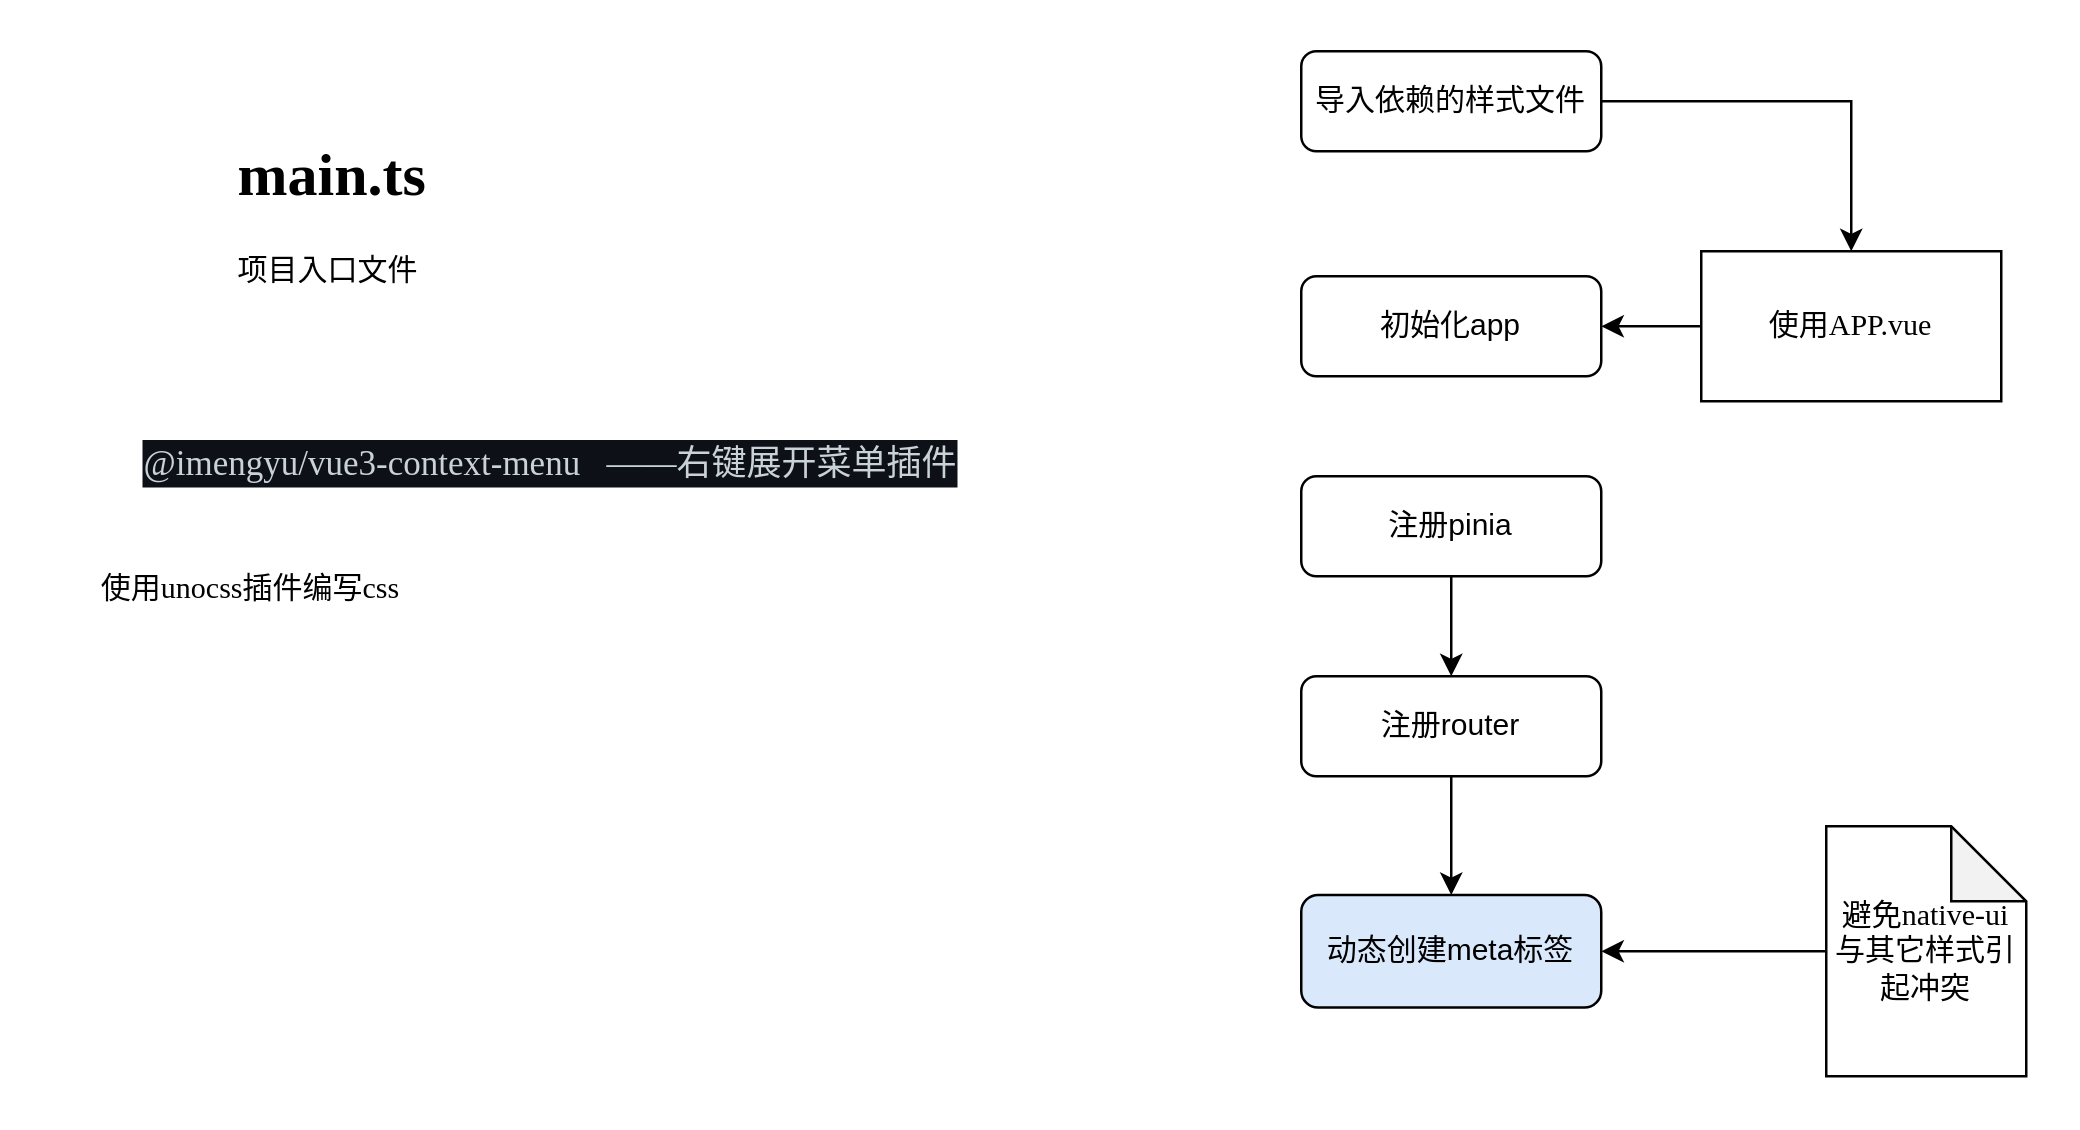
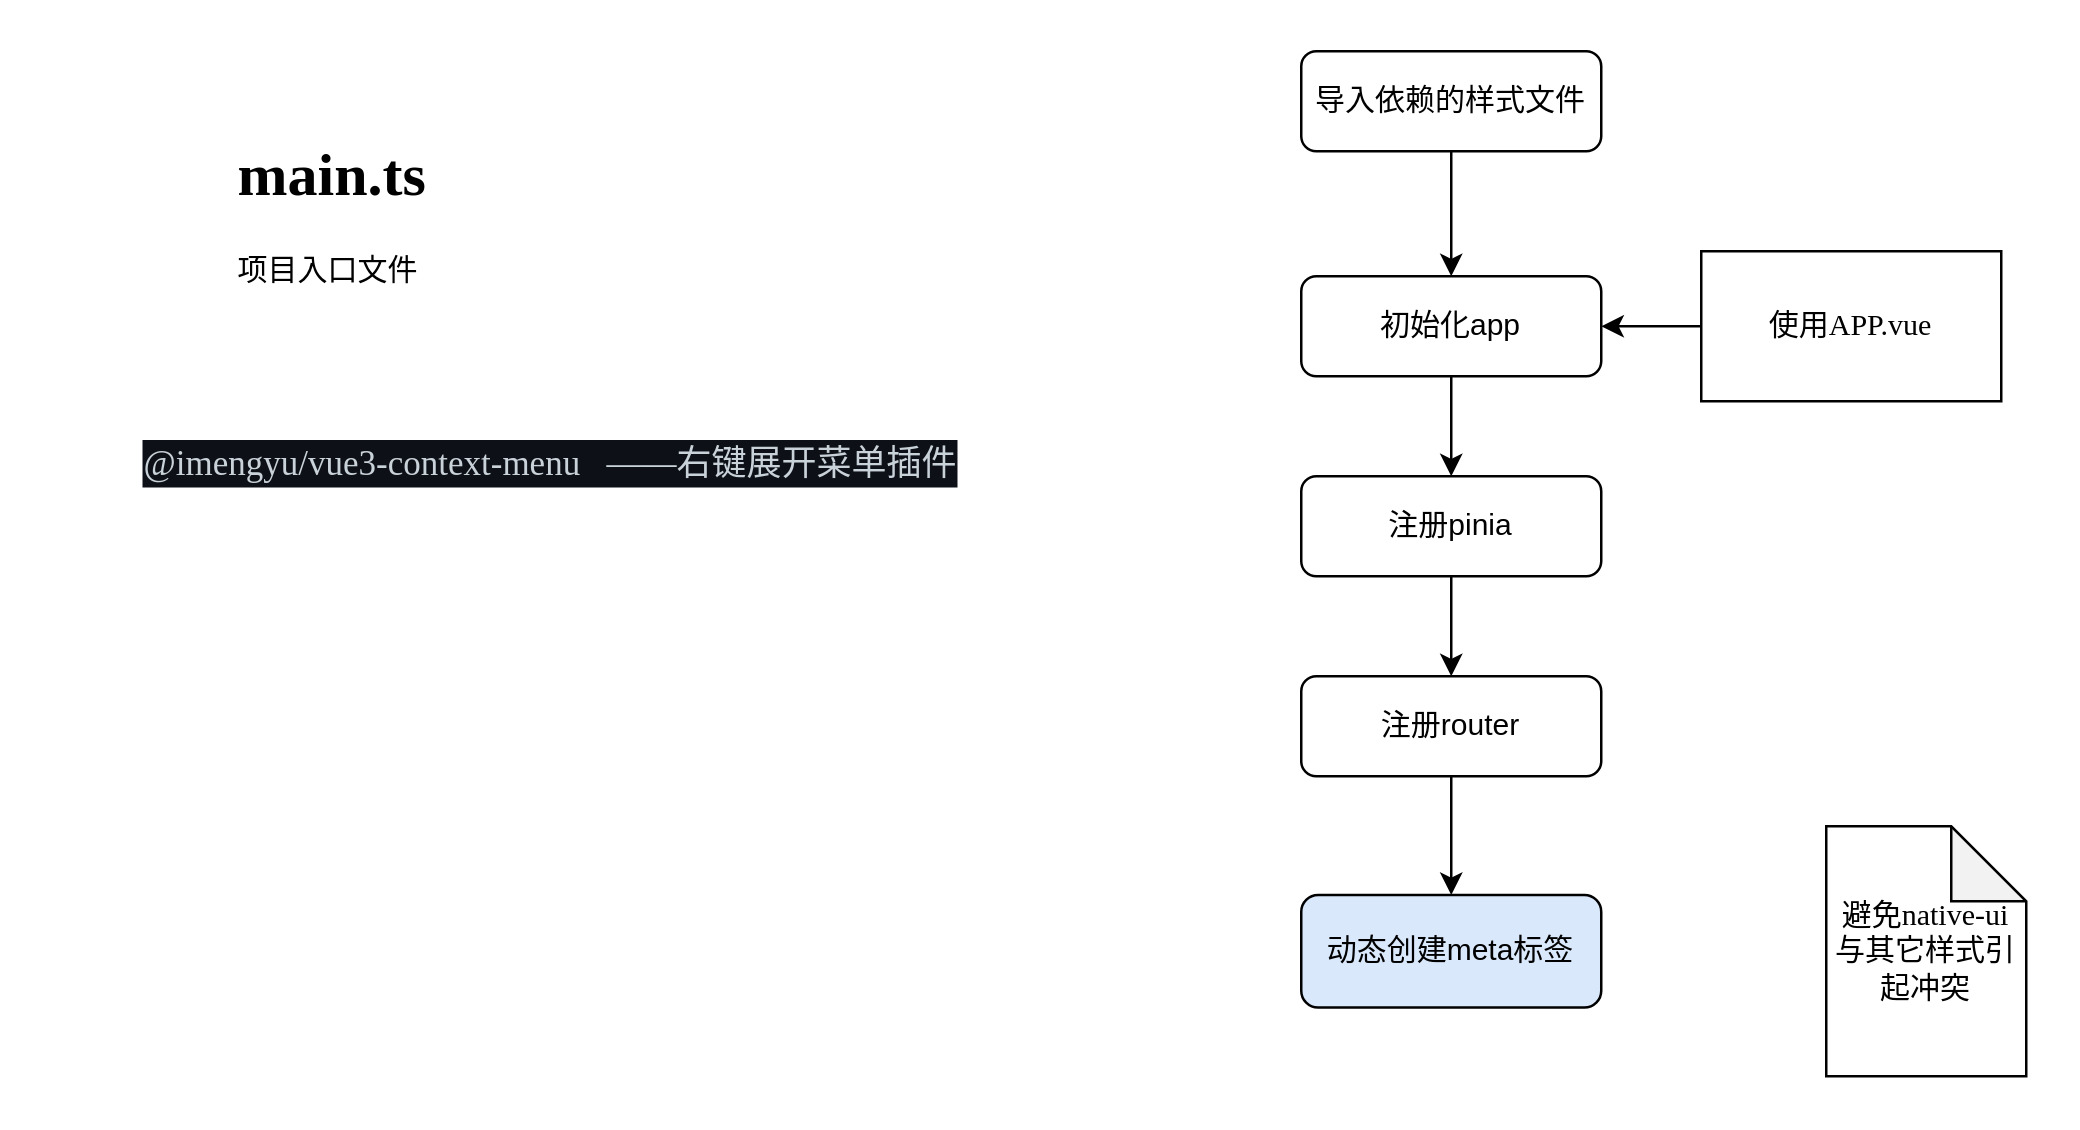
(1793, 101) -> (1451, 205)
none -> (1451, 418)
(251, 589) -> none
(1722, 951) -> none
